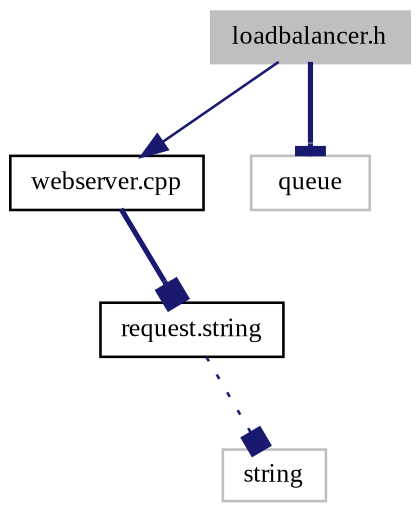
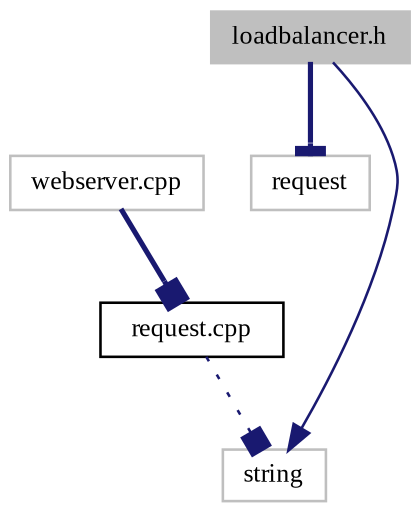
(221, 102) -> (384, 244)
(107, 183) -> (107, 183)
(310, 183) -> (310, 183)
(192, 330) -> (192, 330)
